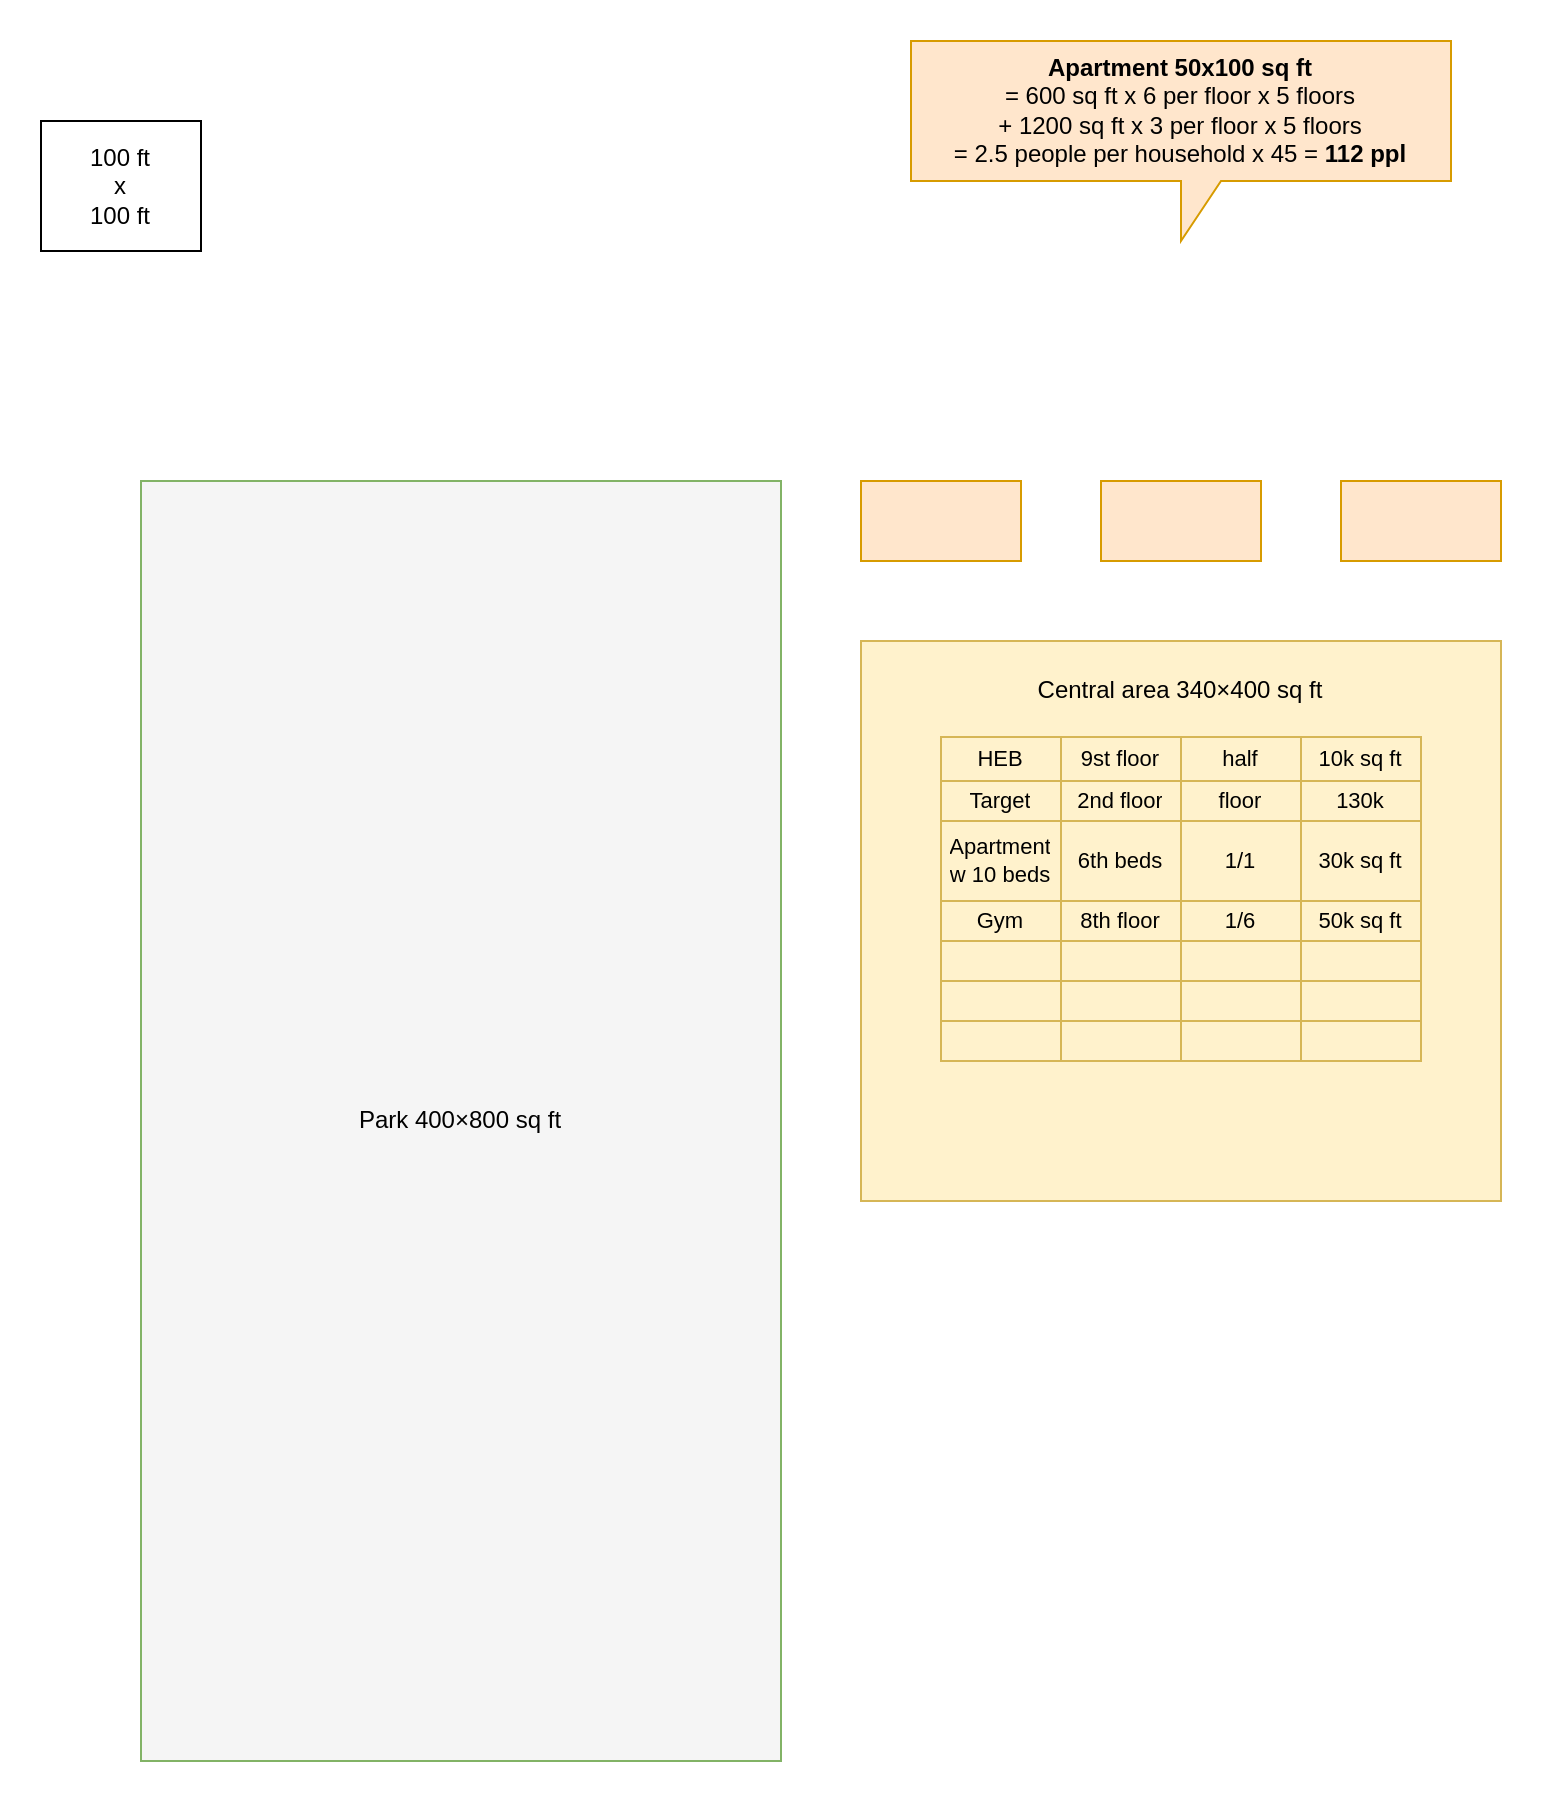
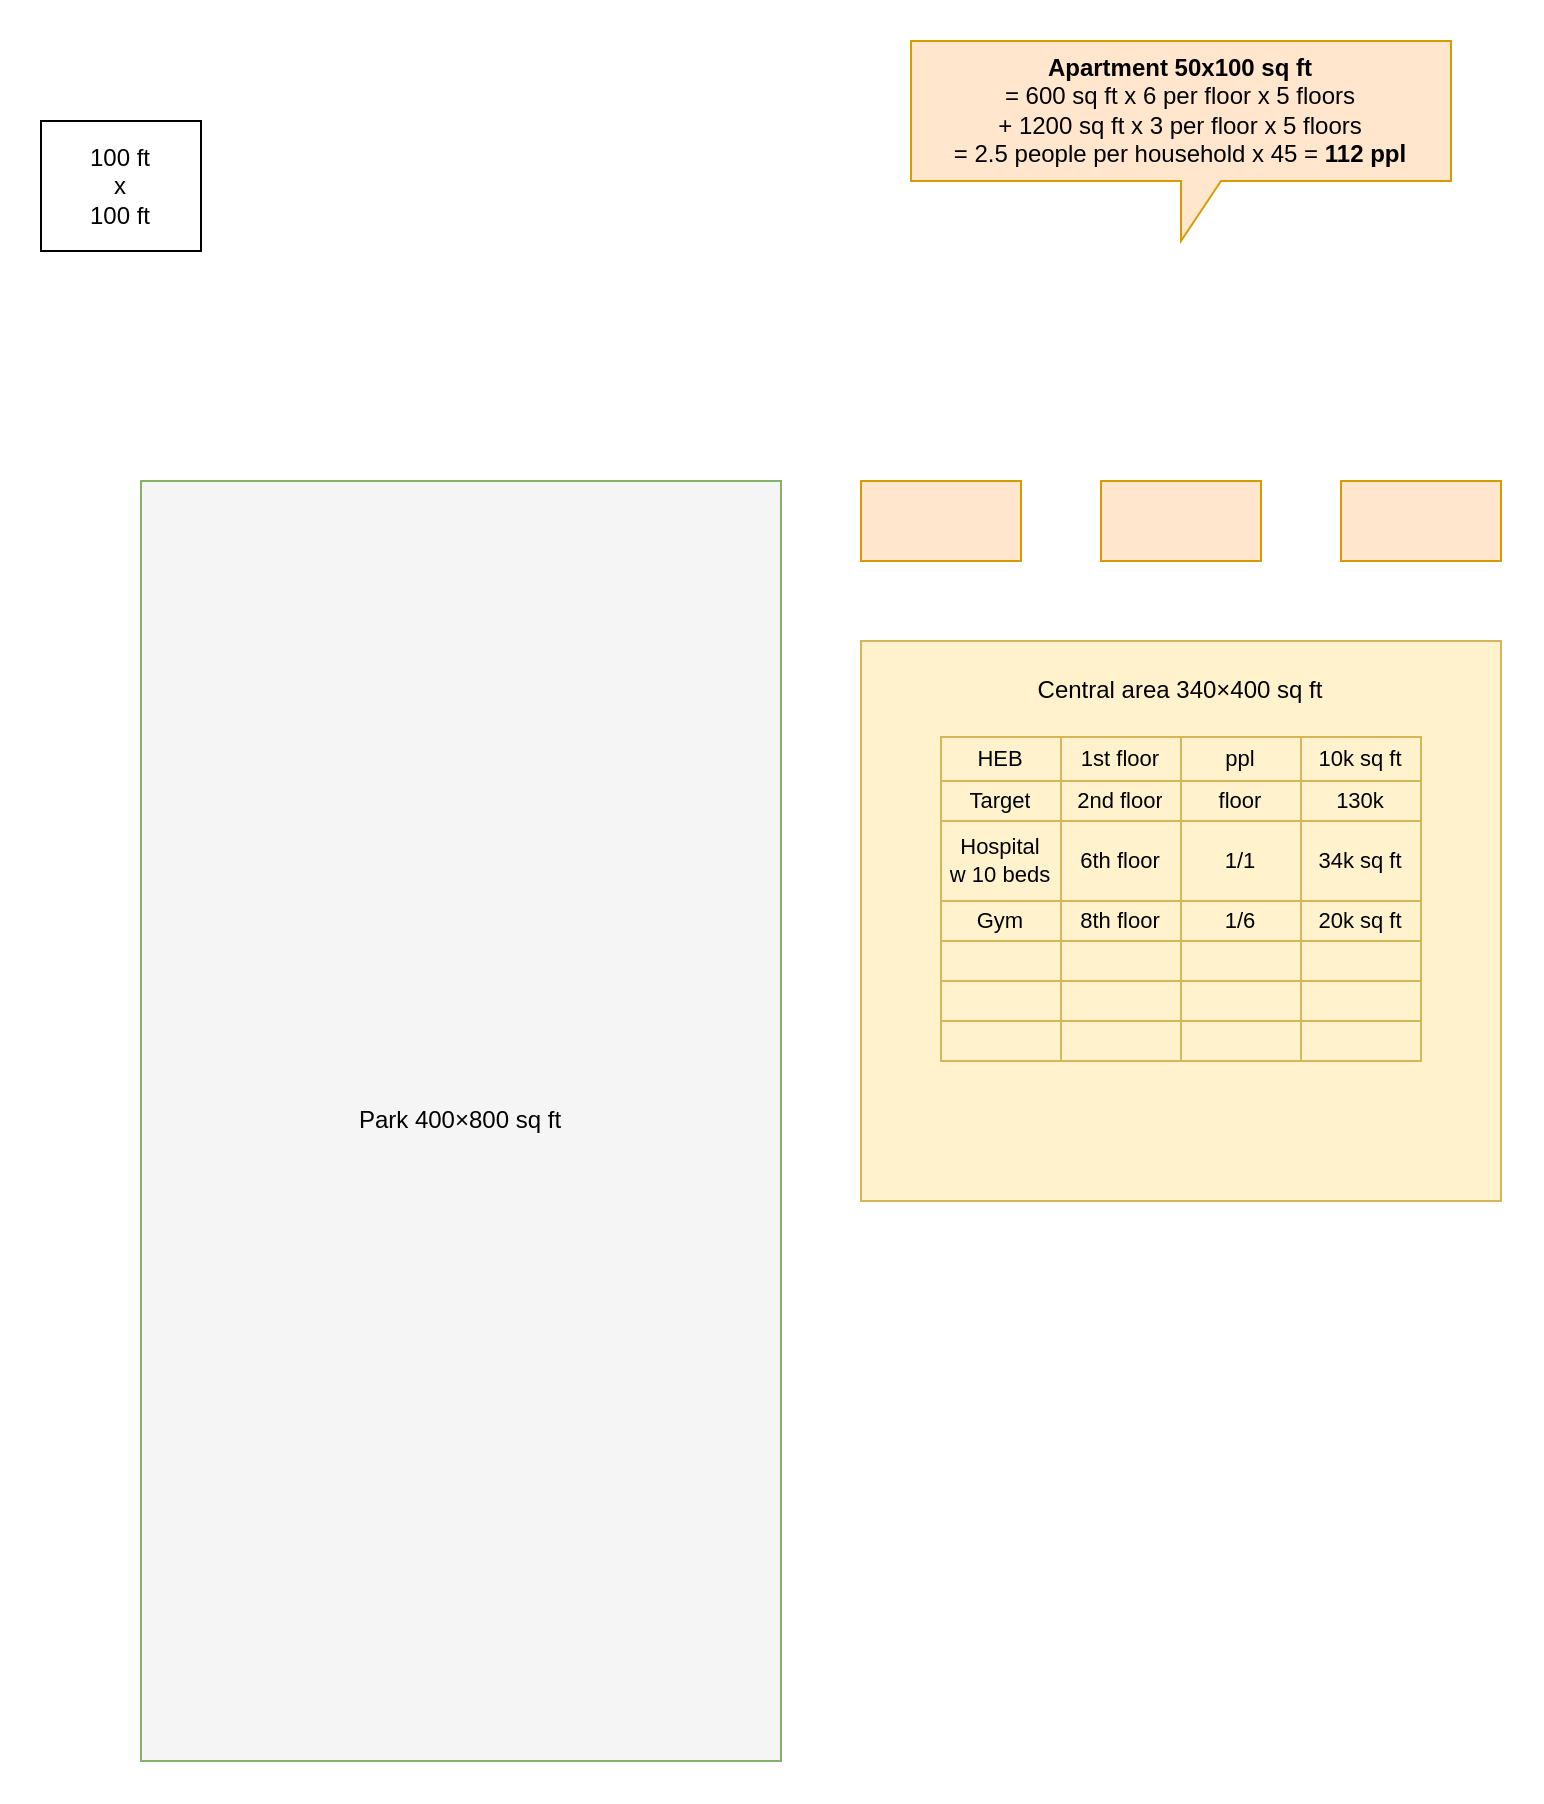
(1121, 759) -> (1121, 759)
(1241, 759) -> (1241, 759)
(1001, 861) -> (1001, 861)
(1121, 861) -> (1121, 861)
(1361, 861) -> (1361, 861)
(1361, 921) -> (1361, 921)
